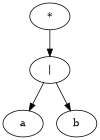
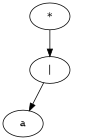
(77, 124) -> none
